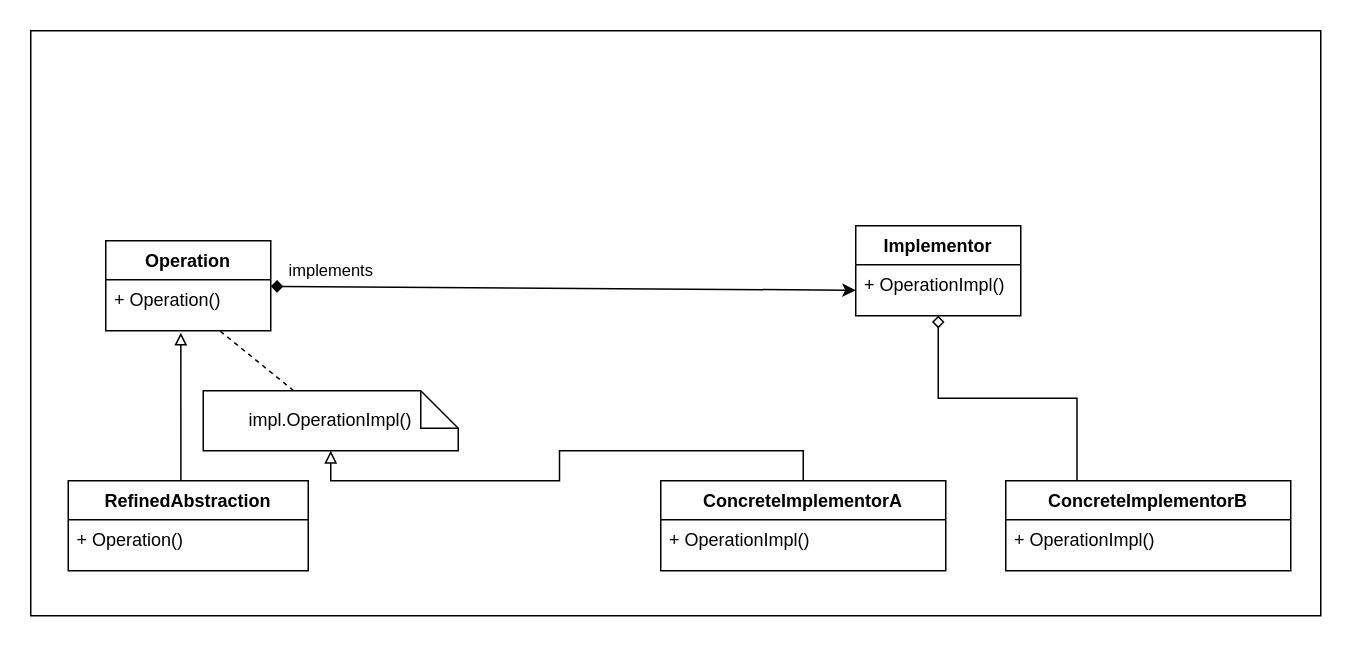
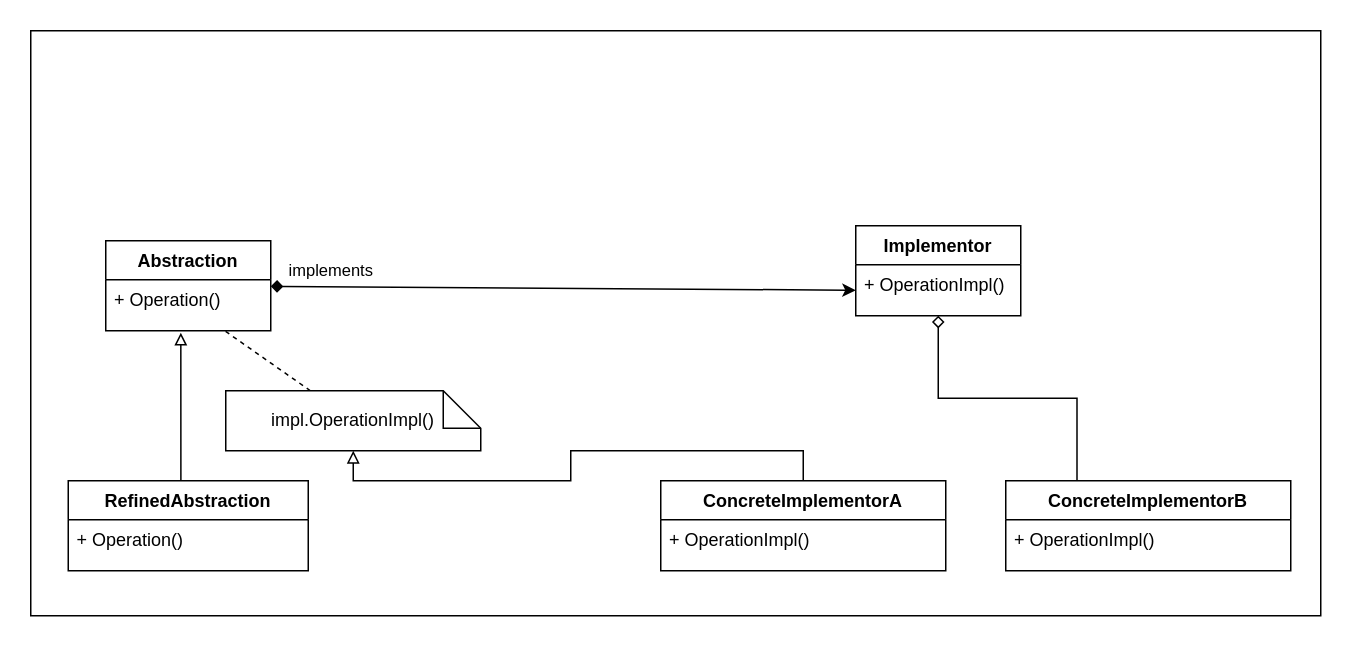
(188, 262) -> (188, 262)
(331, 421) -> (353, 421)
